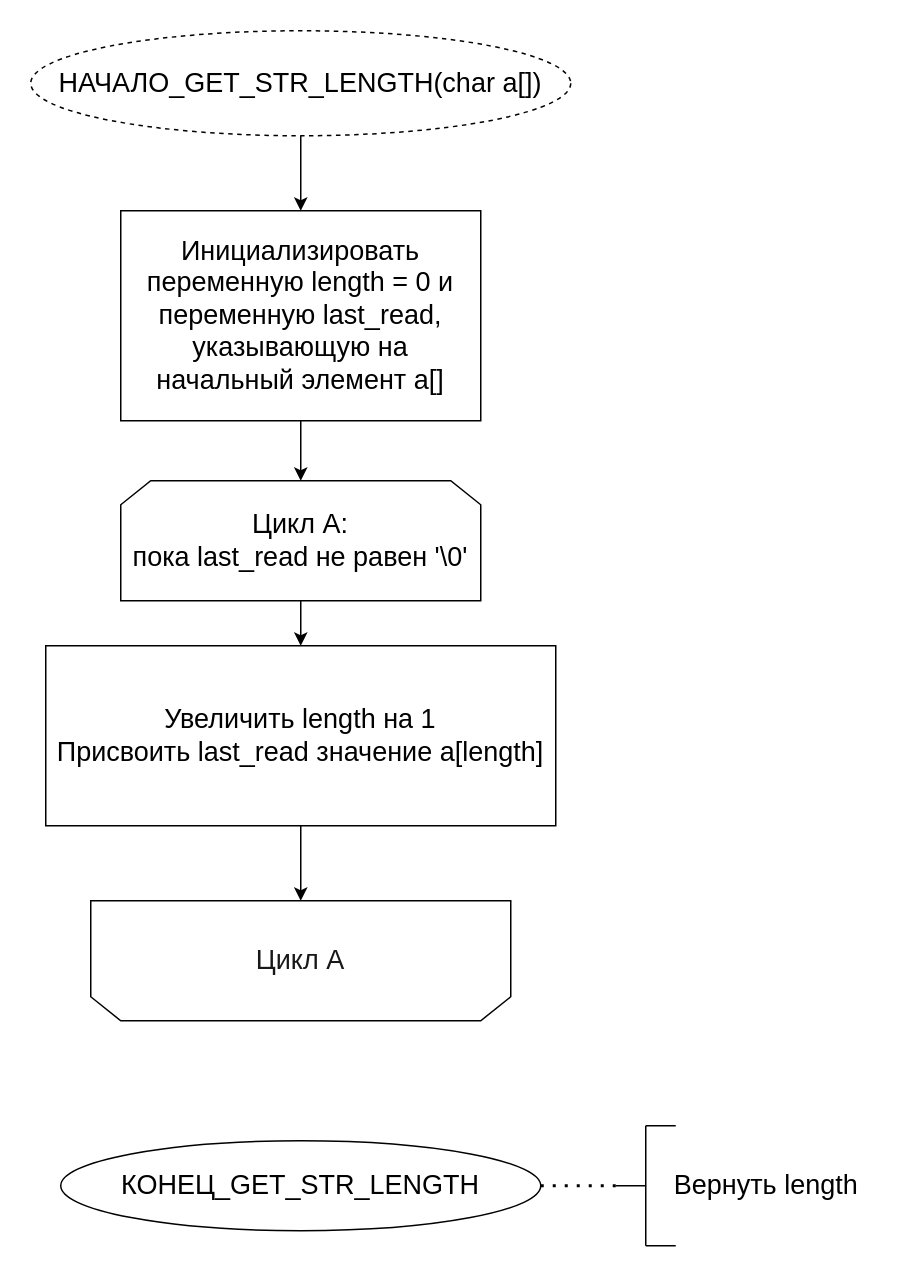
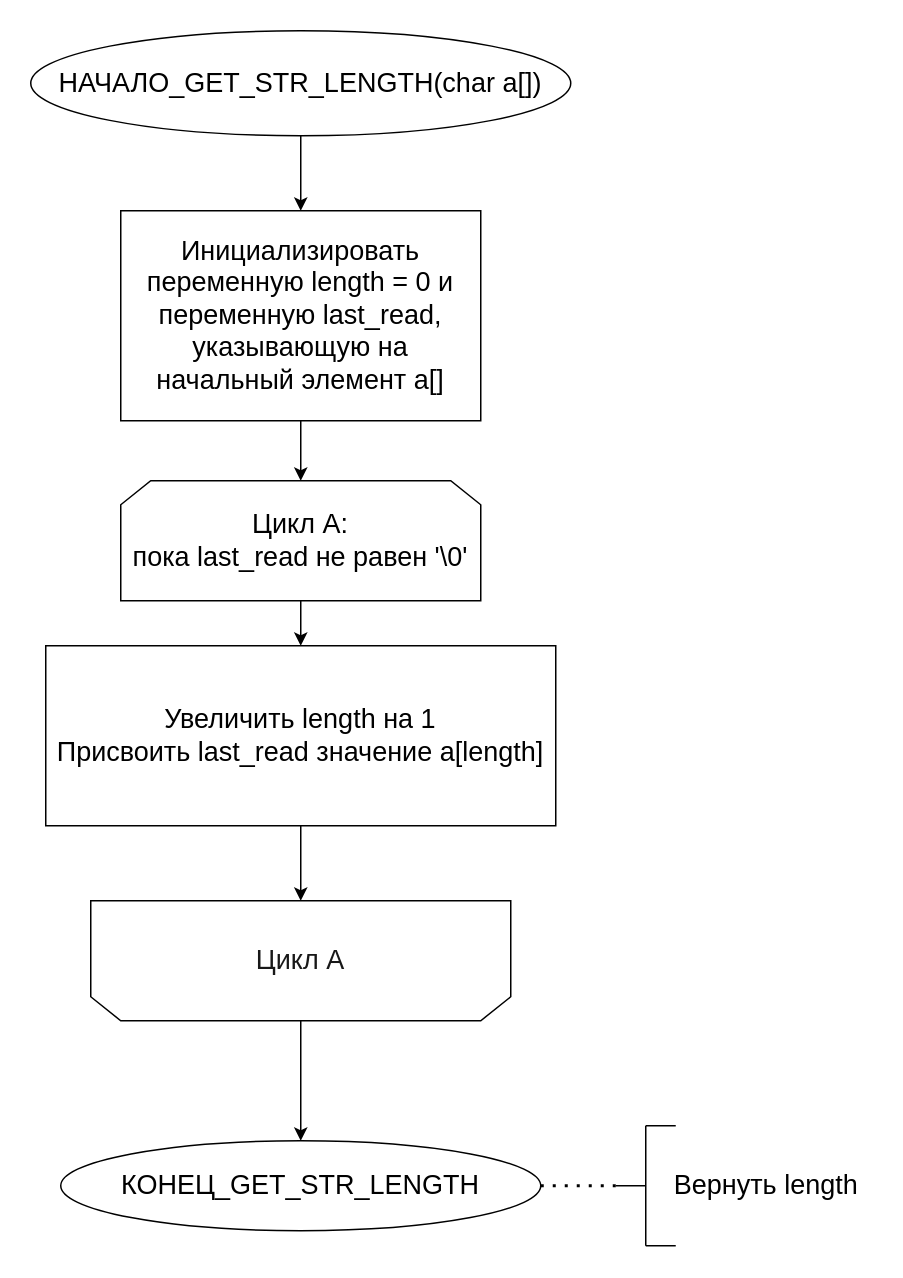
(301, 83) -> (301, 83)
none -> (301, 1076)
